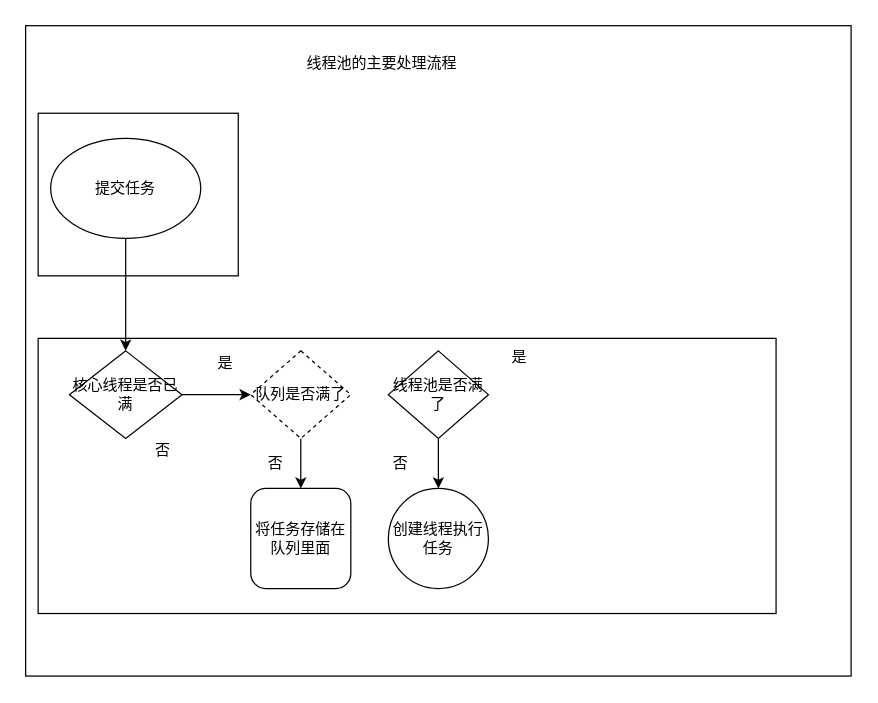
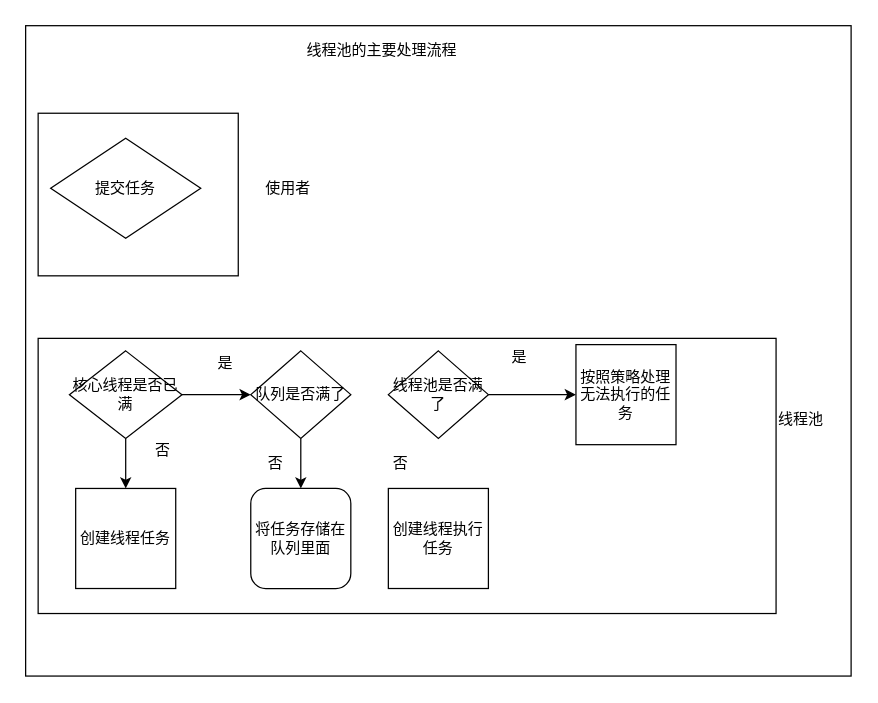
(382, 63) -> (382, 51)
(126, 188) -> (126, 188)
none -> (288, 188)
(126, 290) -> none
(301, 394) -> (301, 394)
none -> (527, 394)
none -> (626, 394)
none -> (801, 419)
none -> (126, 459)
(438, 459) -> none
none -> (126, 538)
(438, 538) -> (438, 538)
